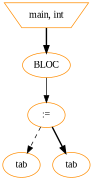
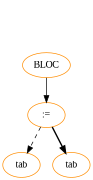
(46, 15) -> none
